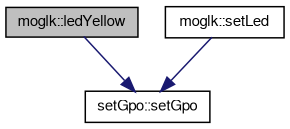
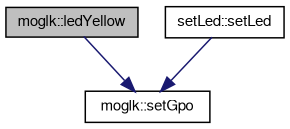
(225, 22) -> (225, 22)
(148, 107) -> (148, 107)
